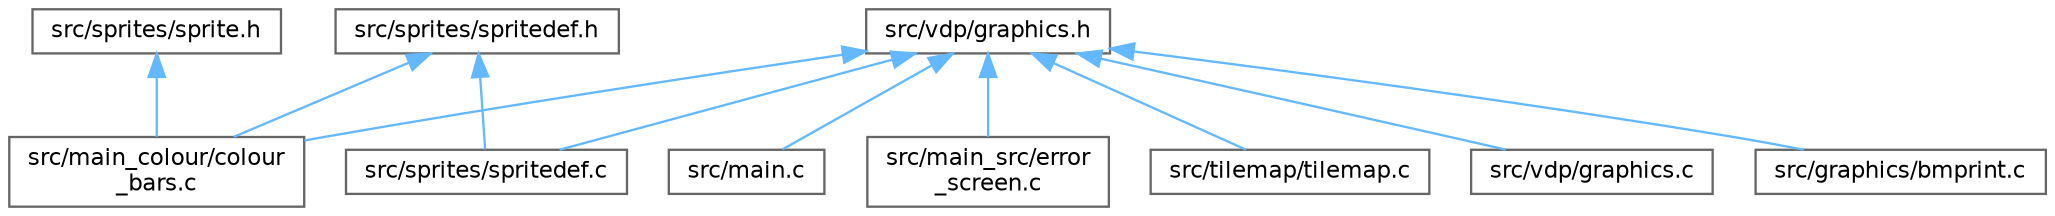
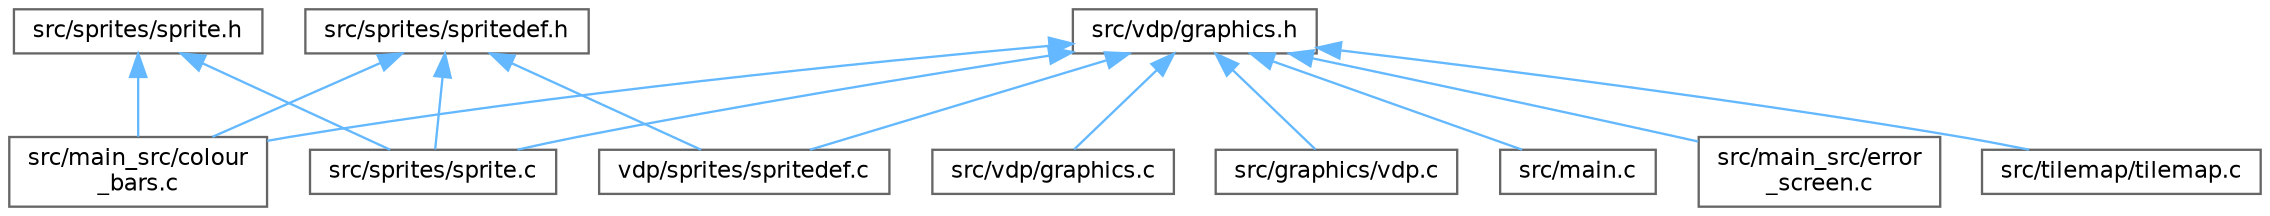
(157, 172) -> (138, 172)
none -> (433, 172)
(487, 172) -> (744, 172)
(1901, 172) -> (1336, 172)
